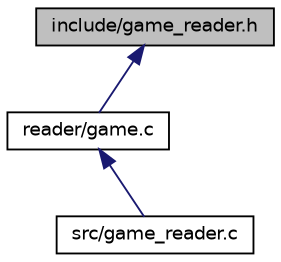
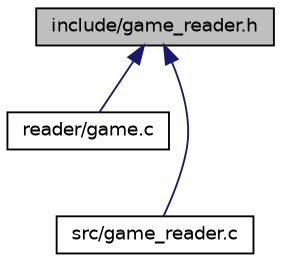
(127, 191) -> (188, 140)
